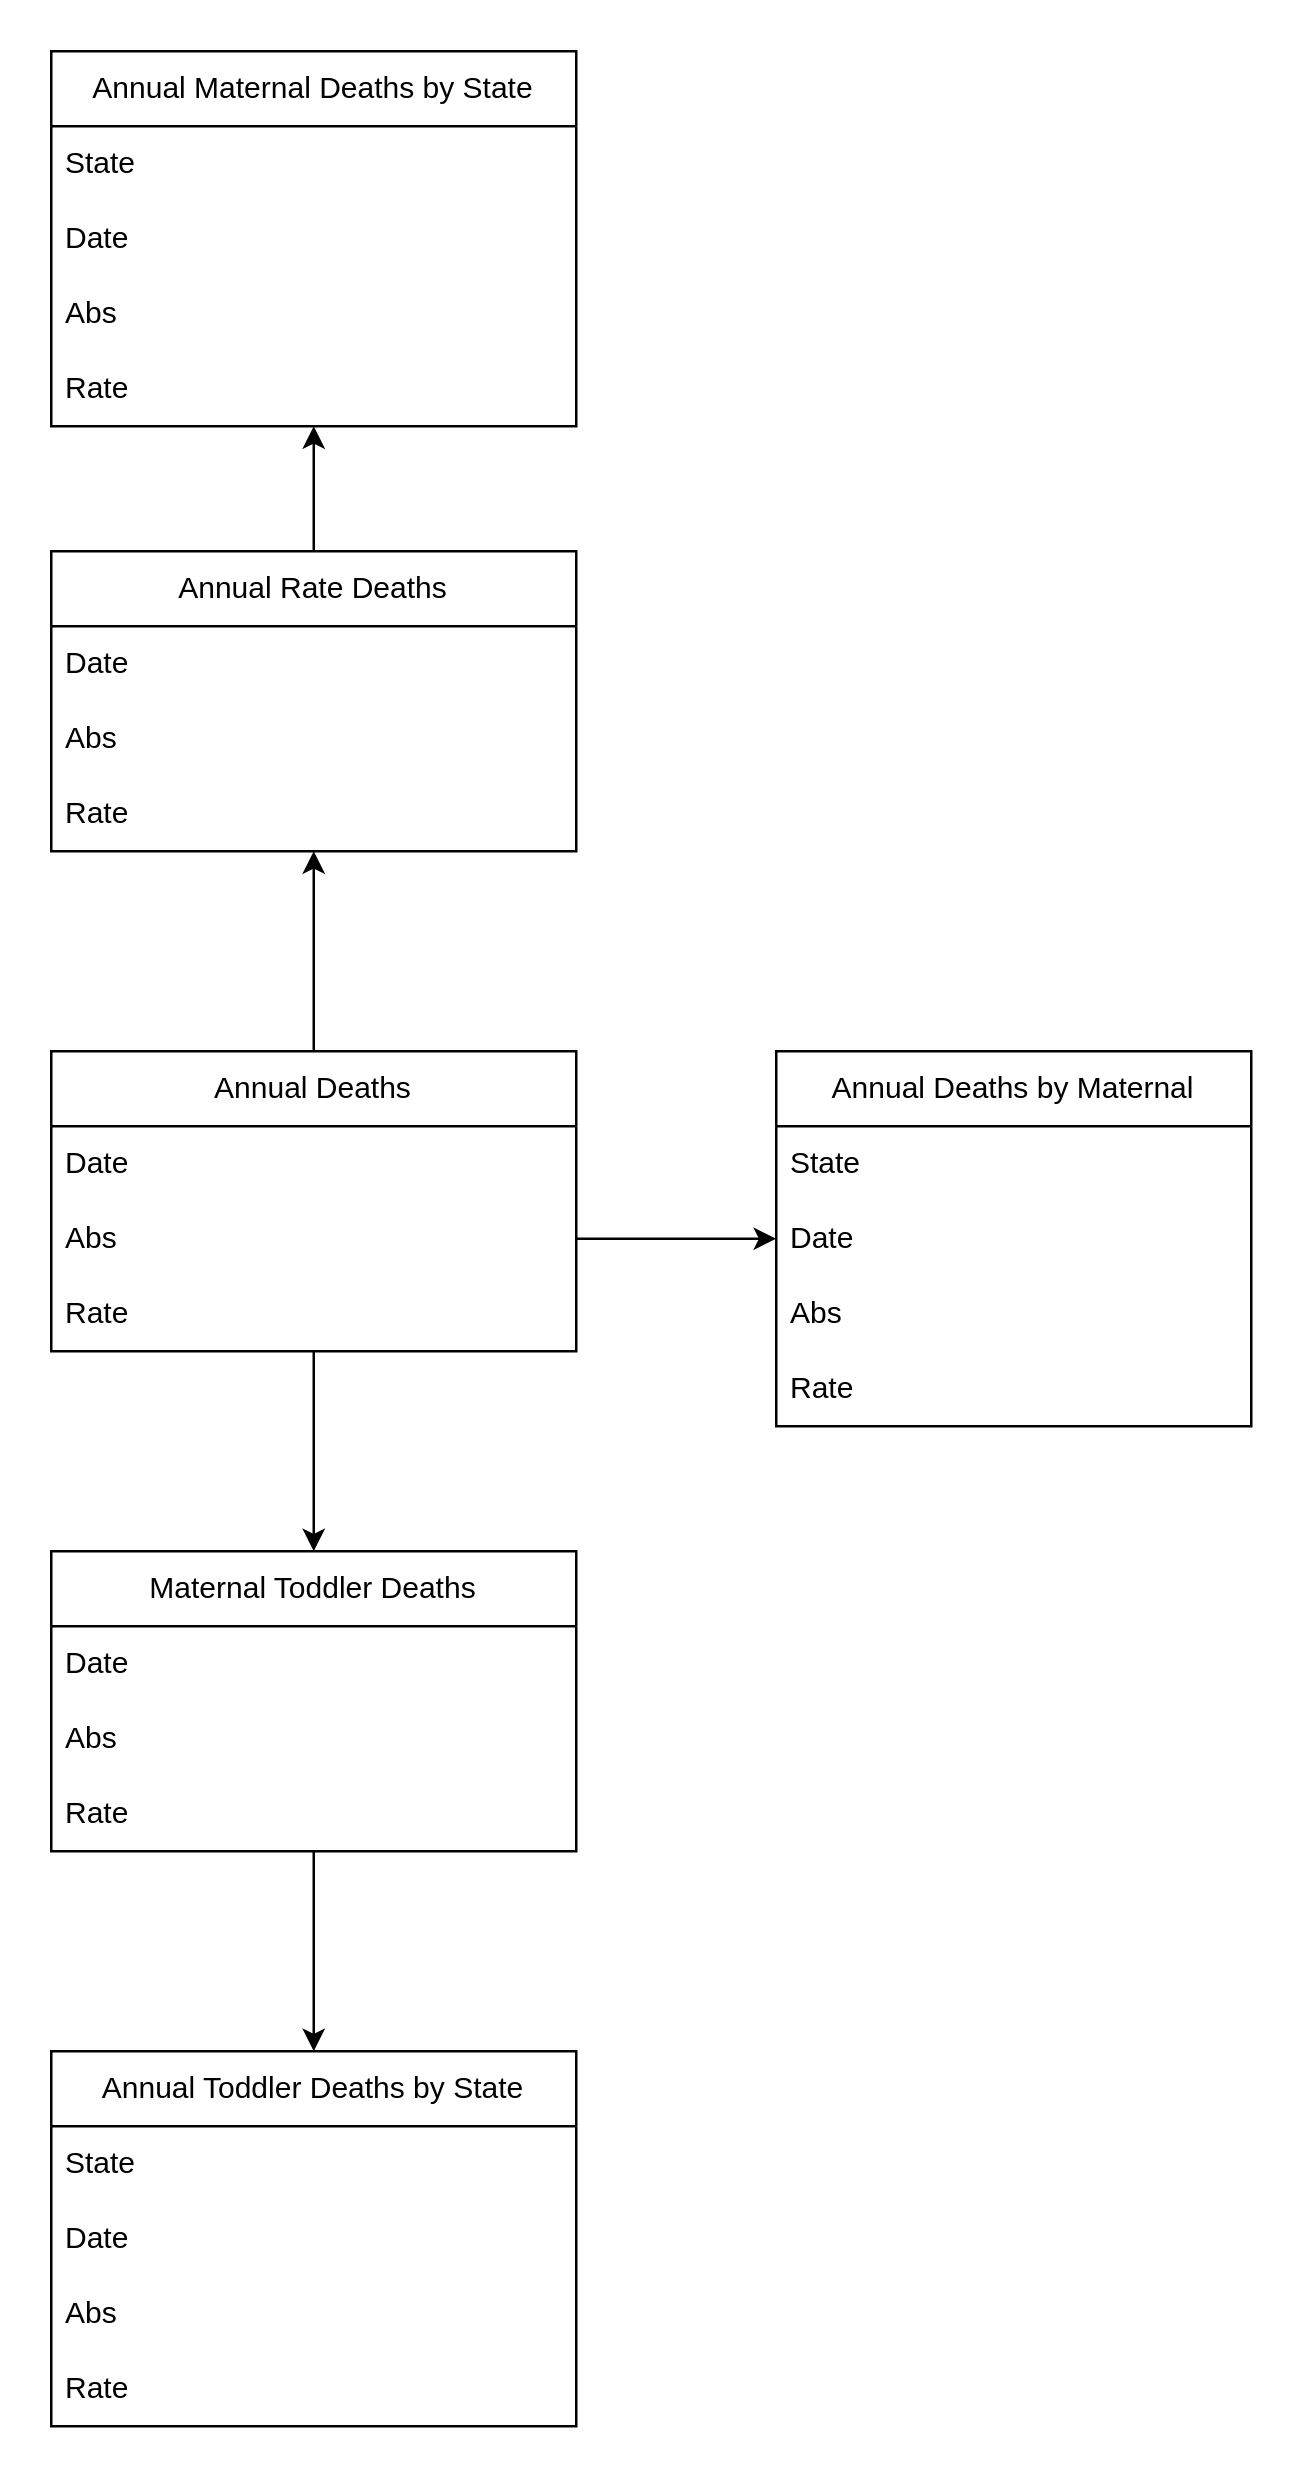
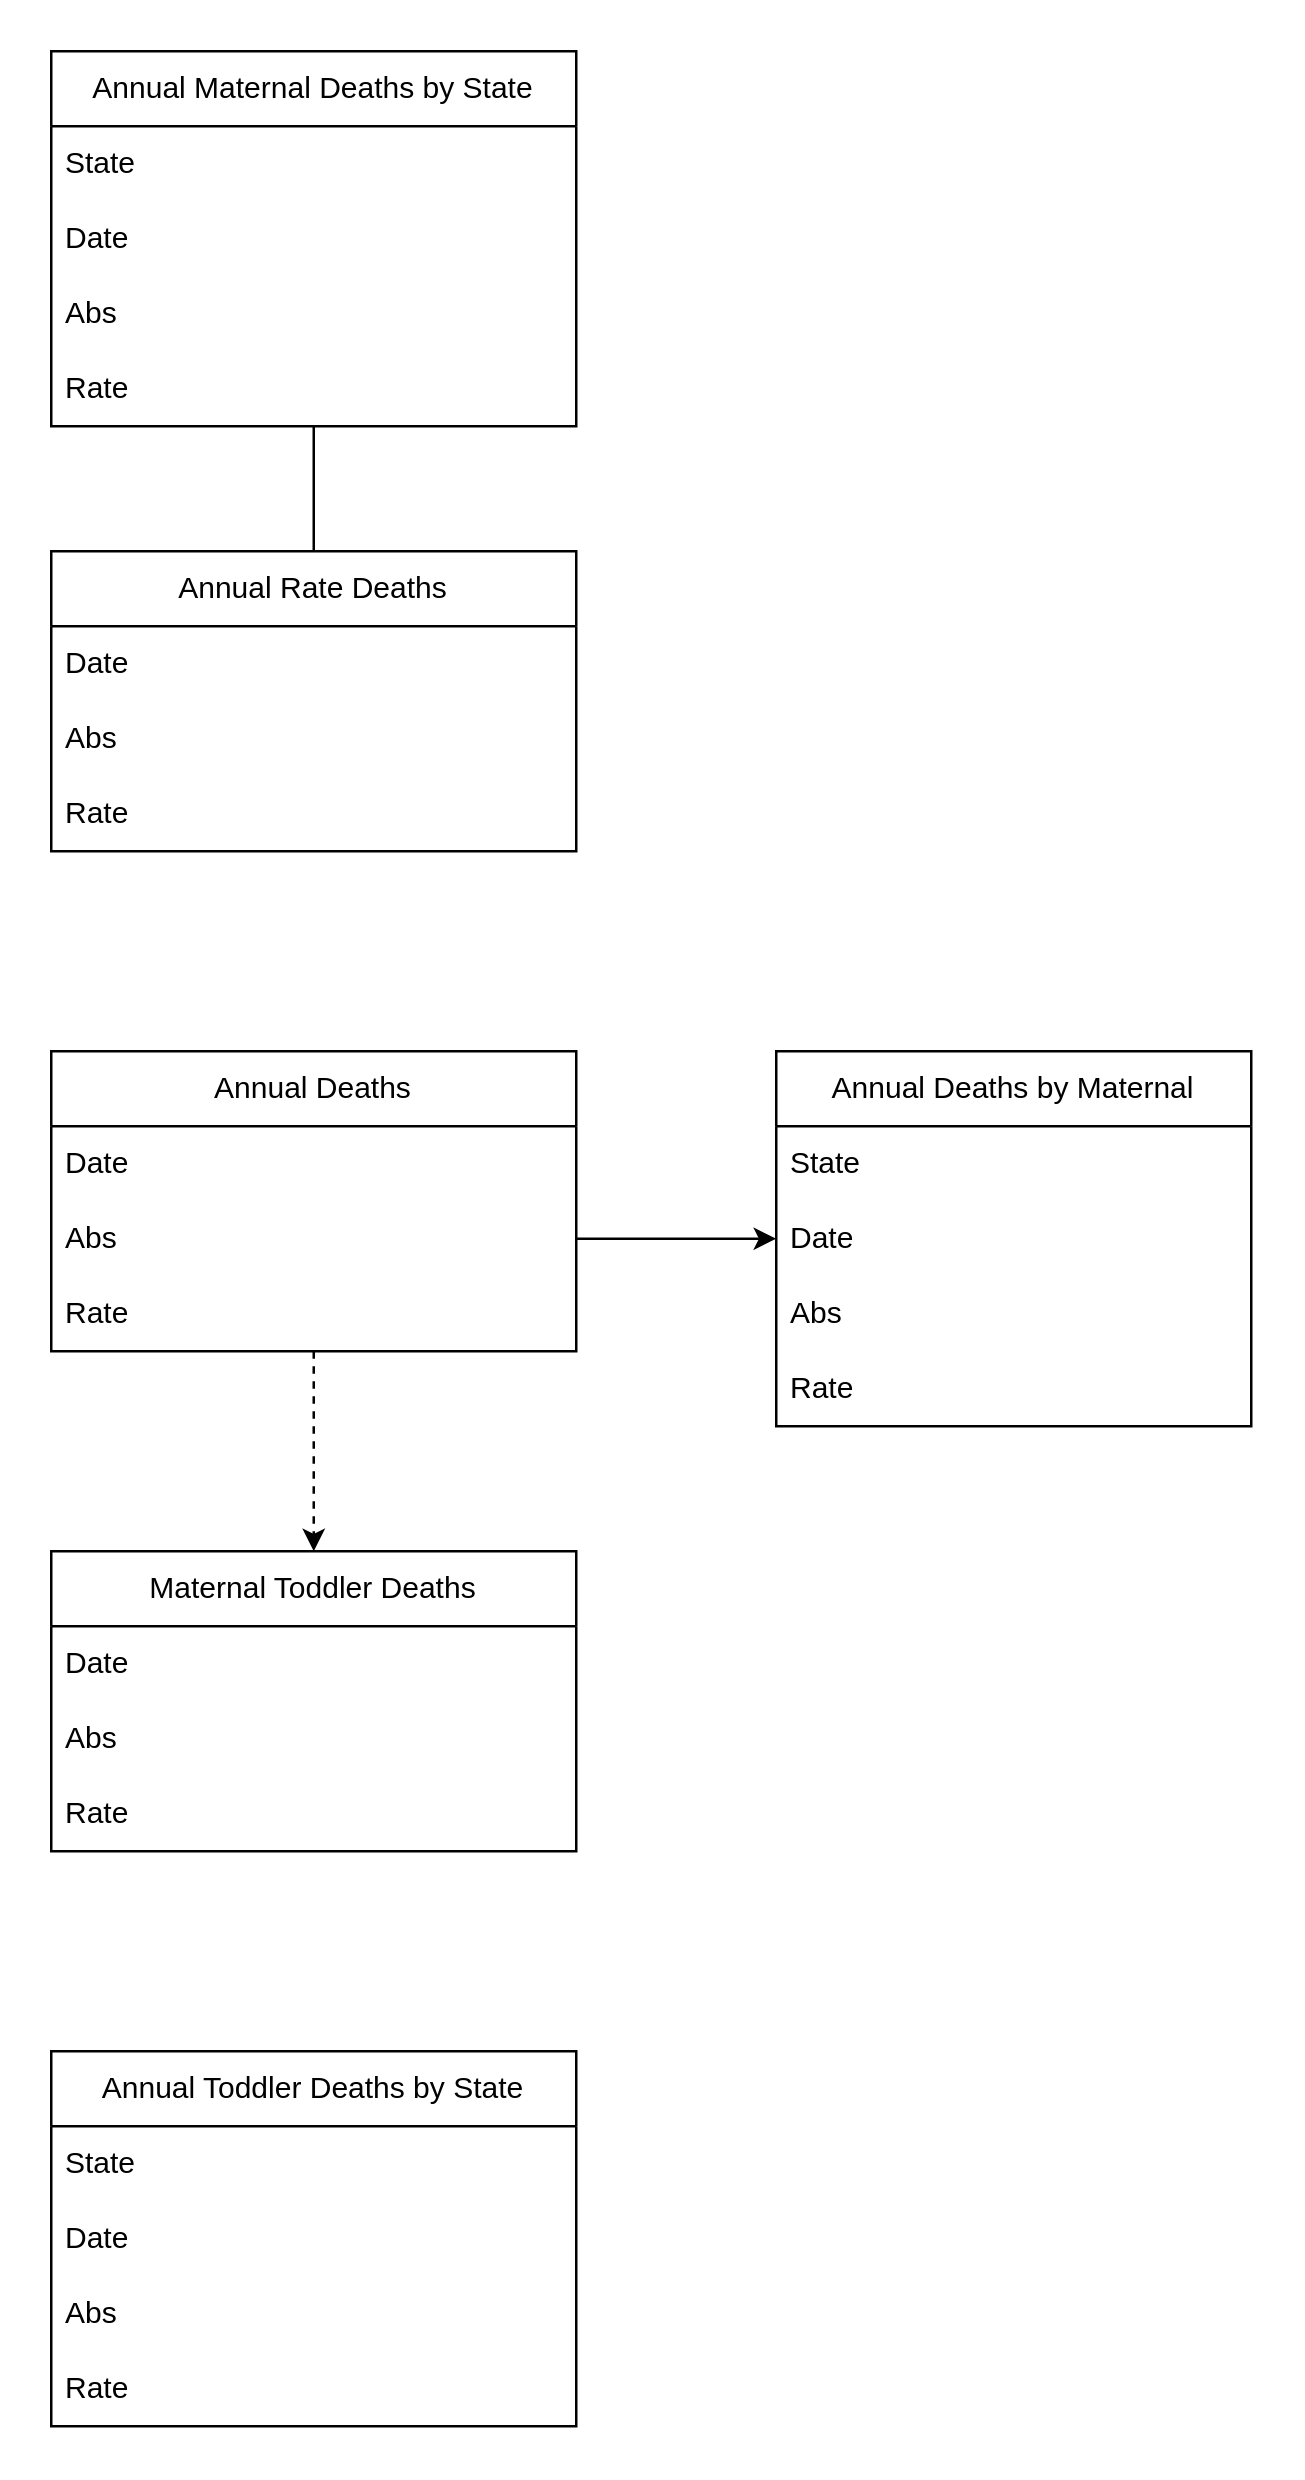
(314, 444) -> (314, 439)
(314, 959) -> none
(314, 1442) -> (314, 1442)
(314, 1945) -> none
